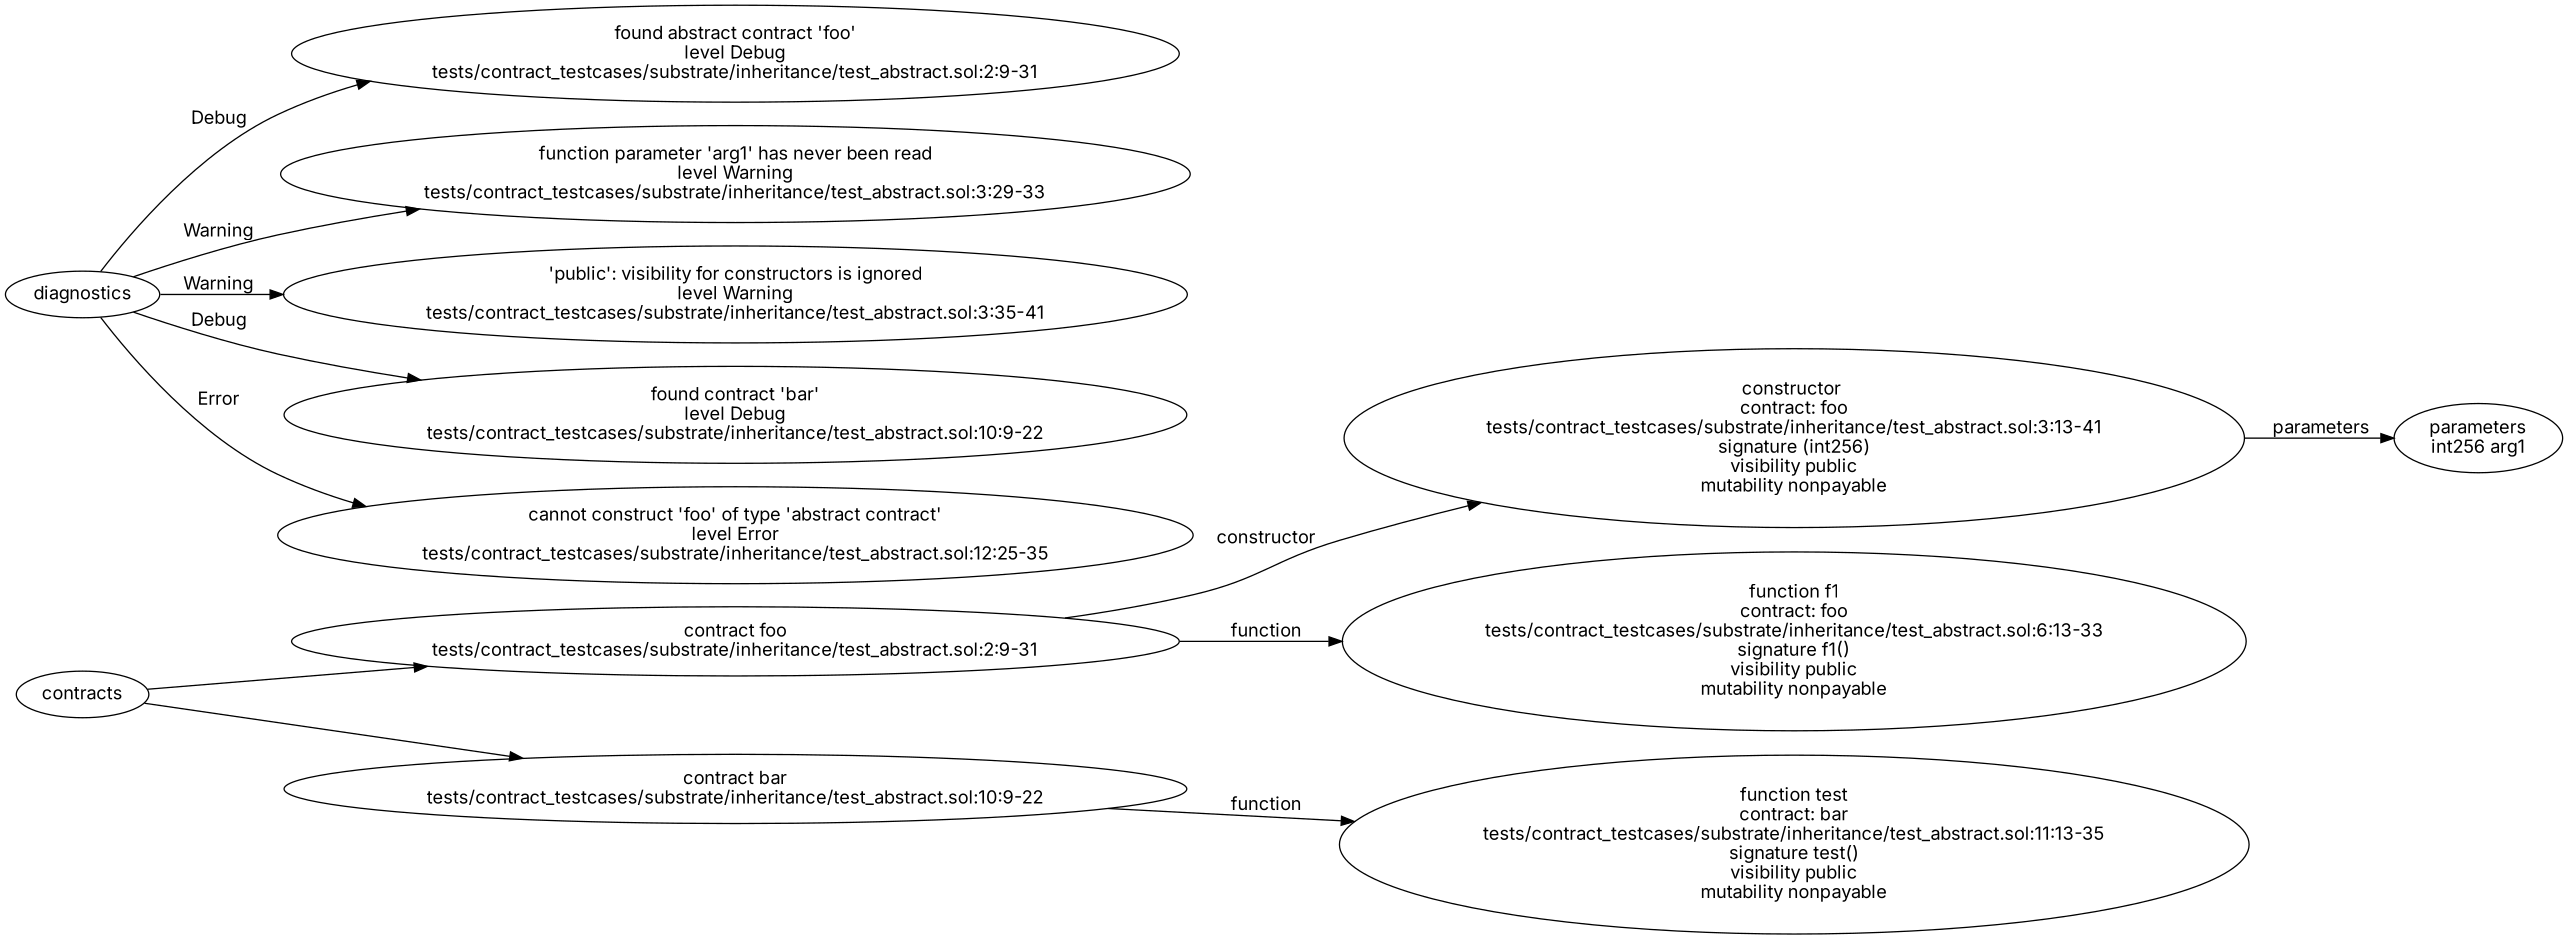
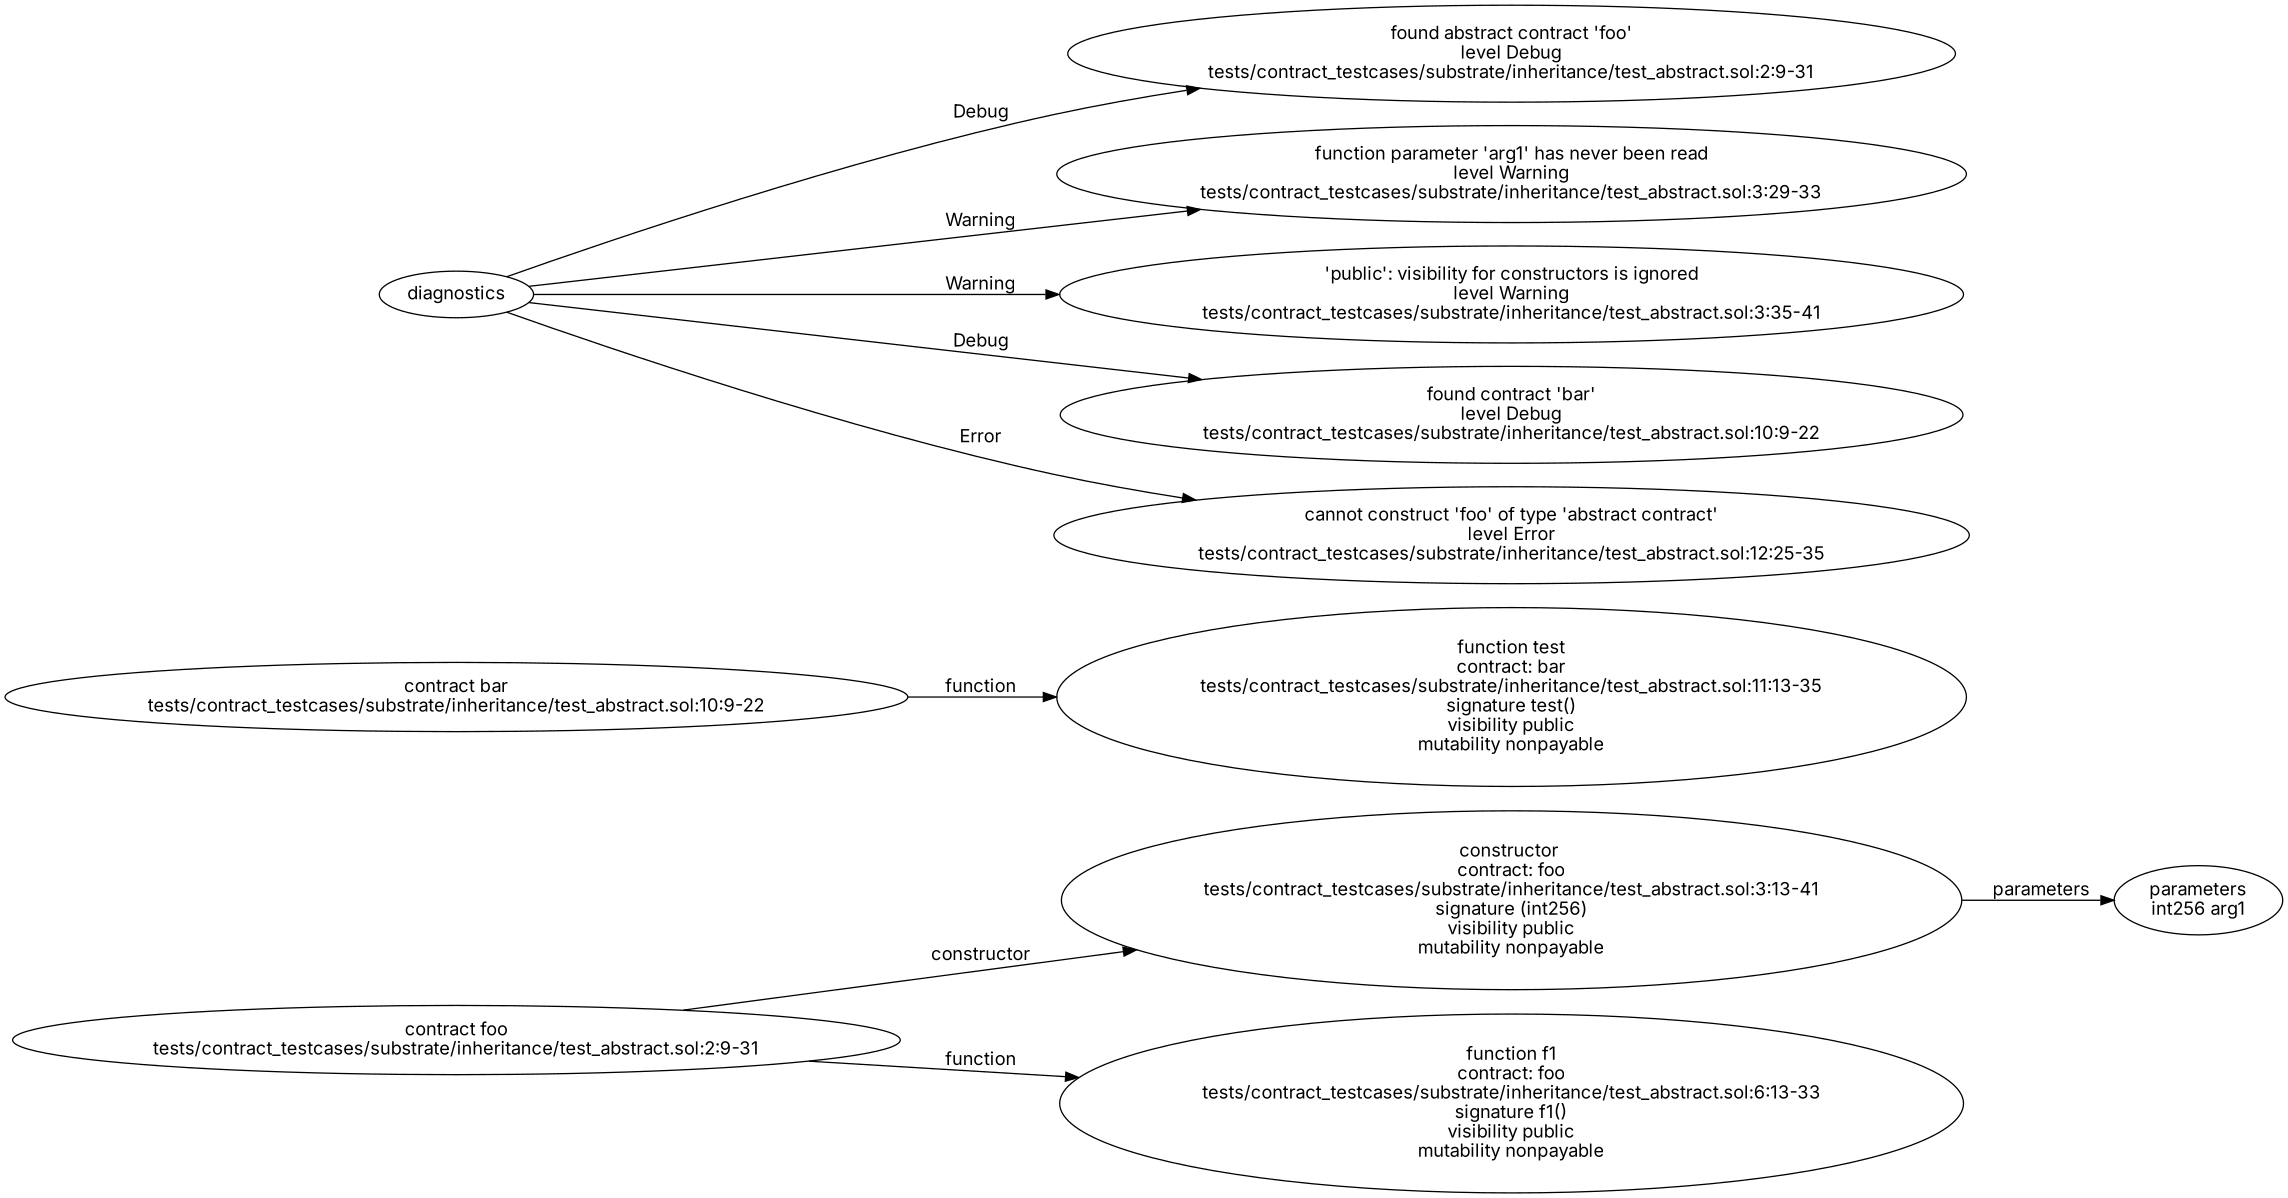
(83, 694) -> none
